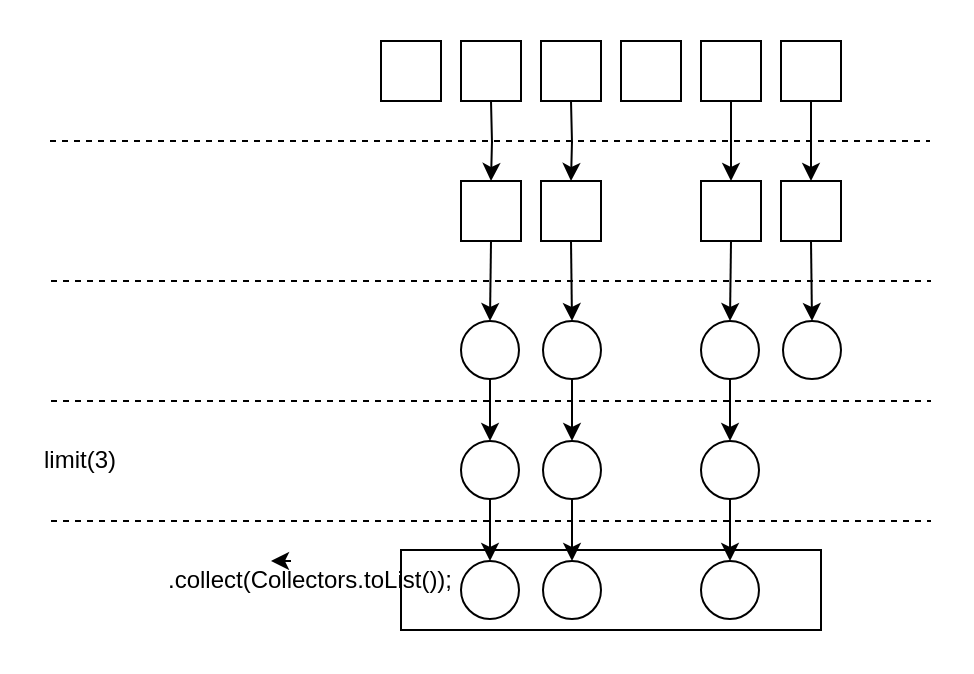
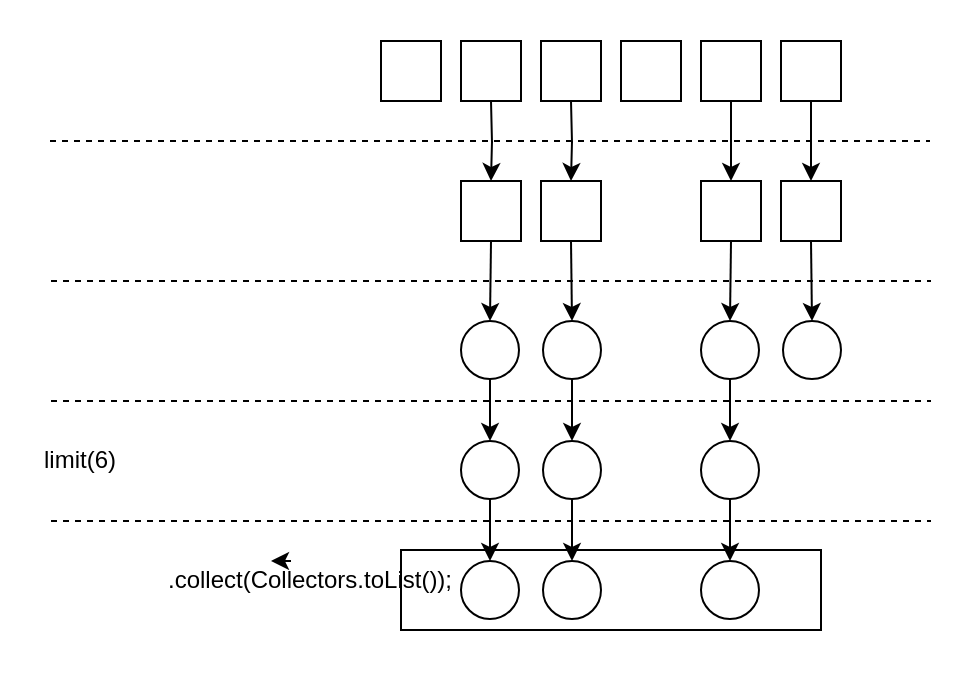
(81, 461) -> (81, 461)
